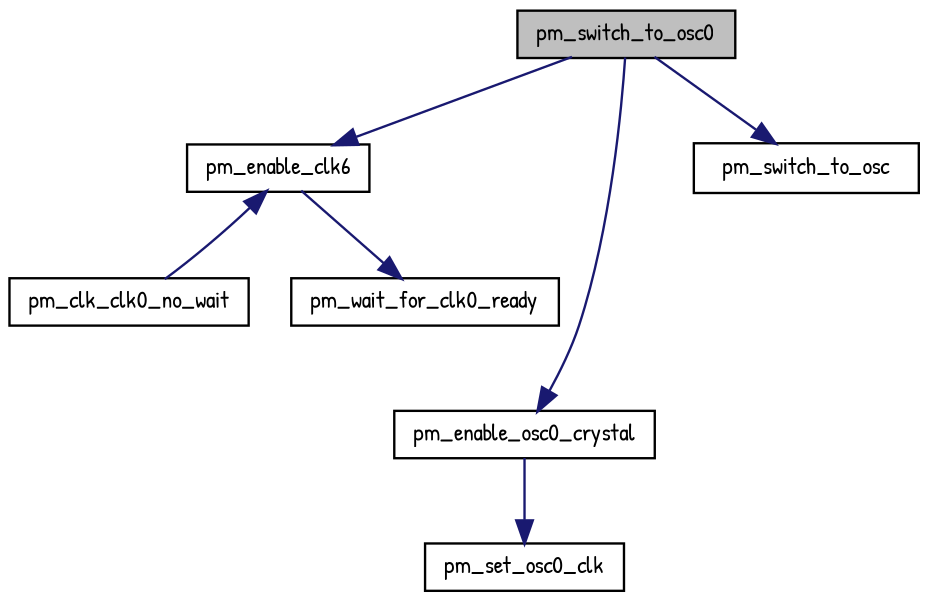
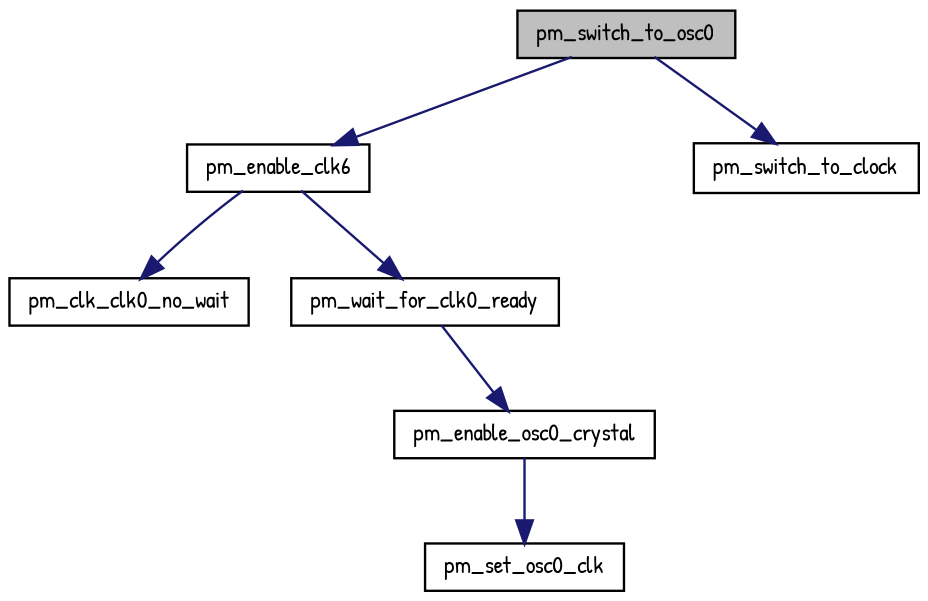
(806, 168) -> (806, 168)
(603, 228) -> (468, 359)
(208, 245) -> (199, 225)
